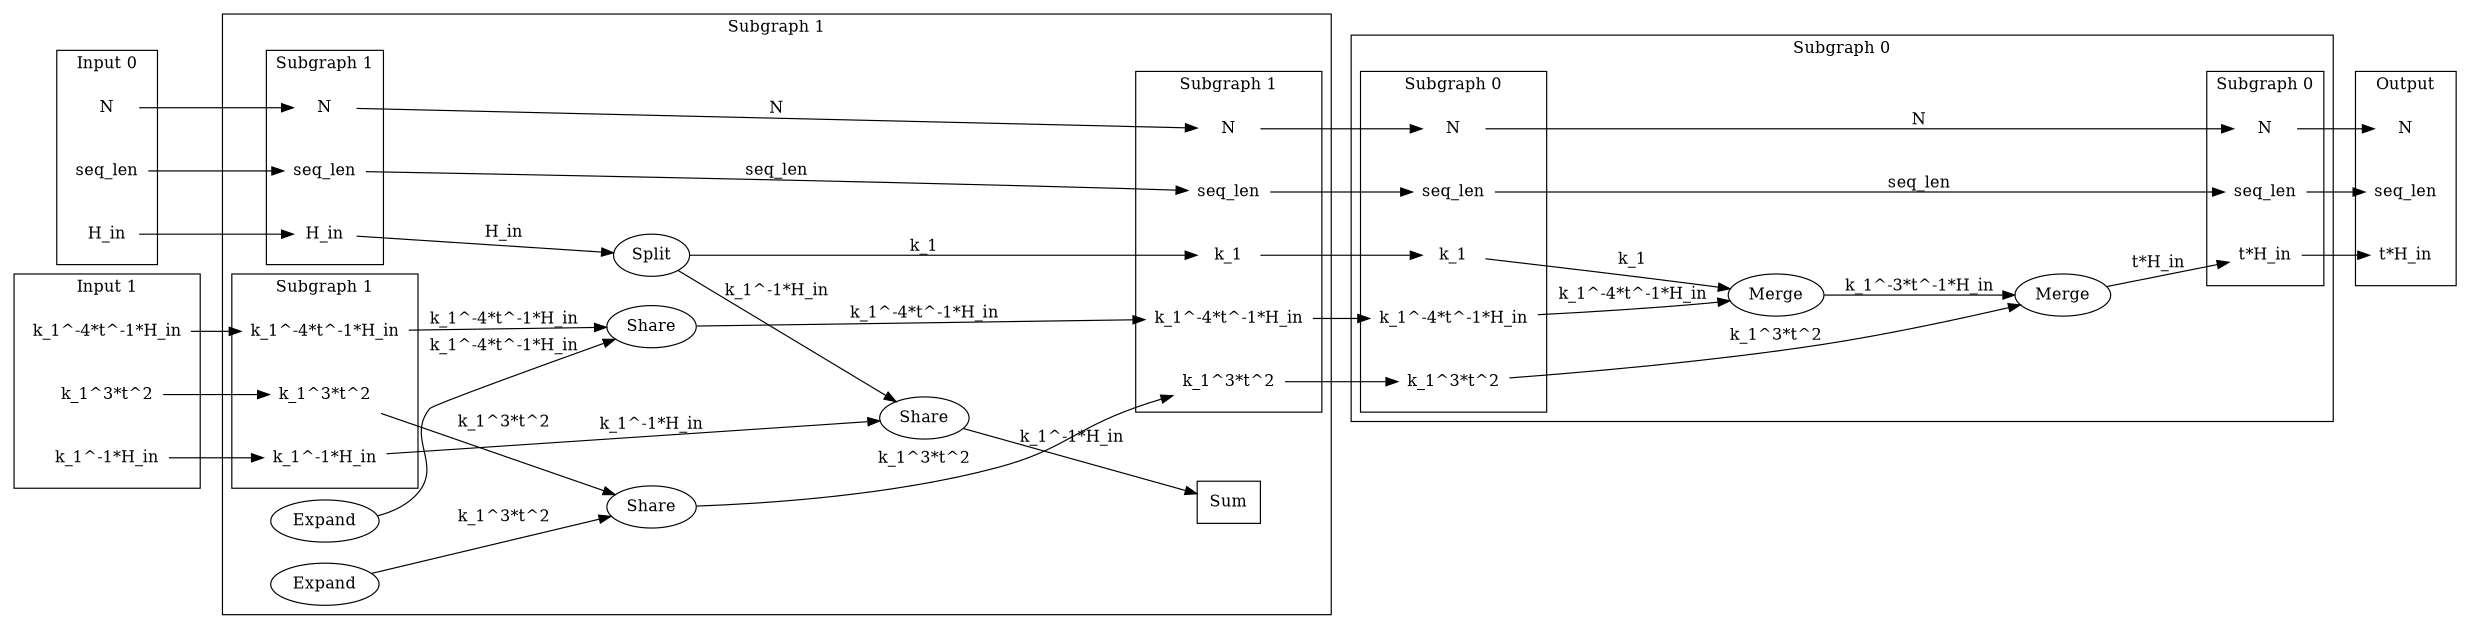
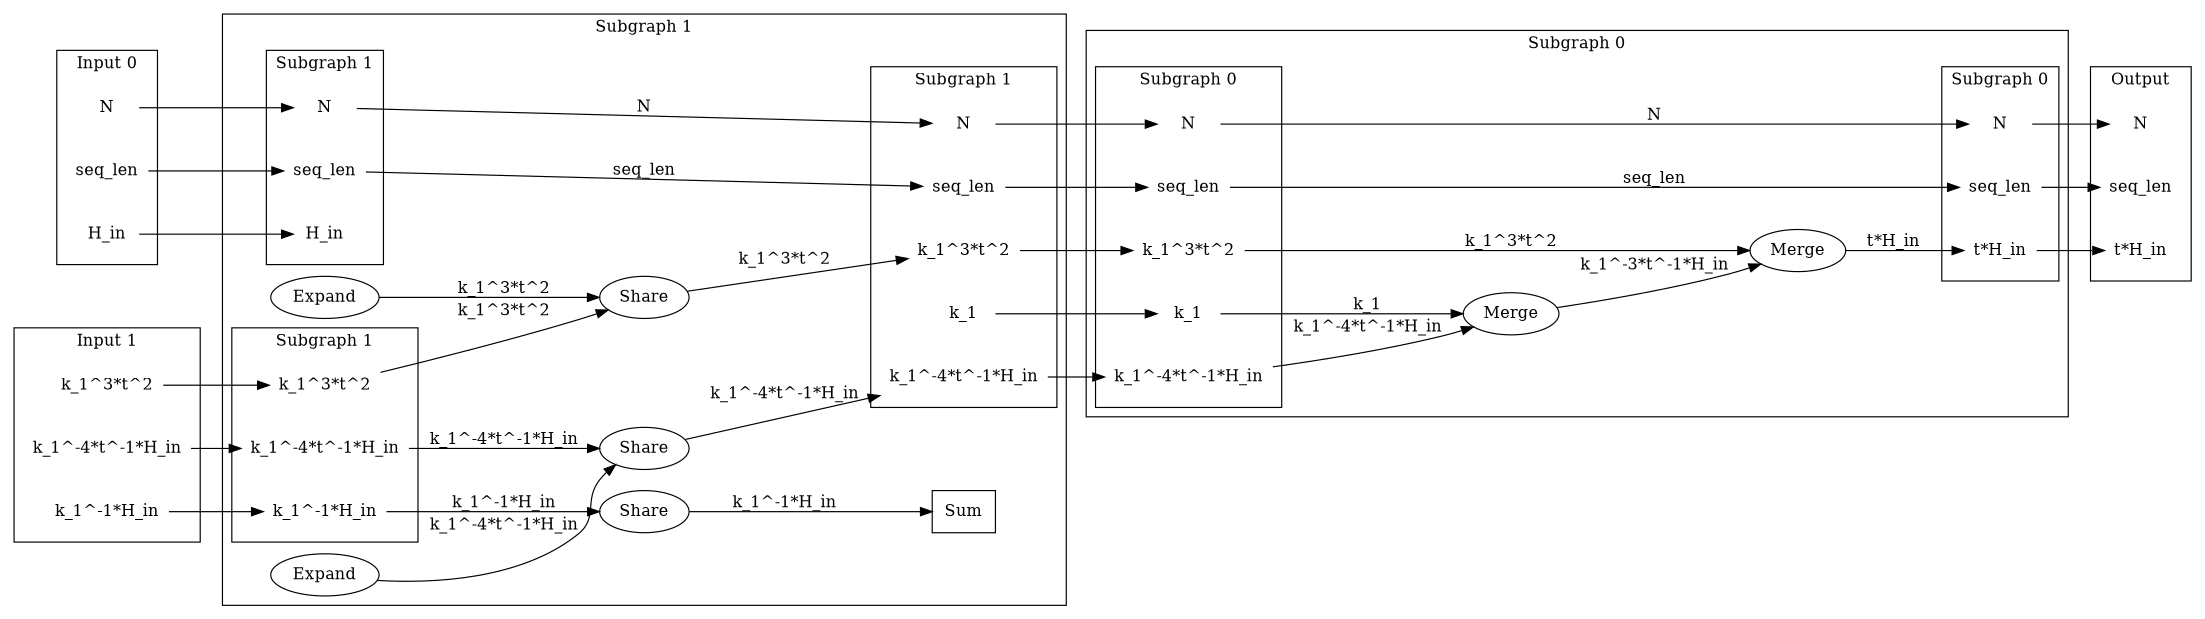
(652, 255) -> none
